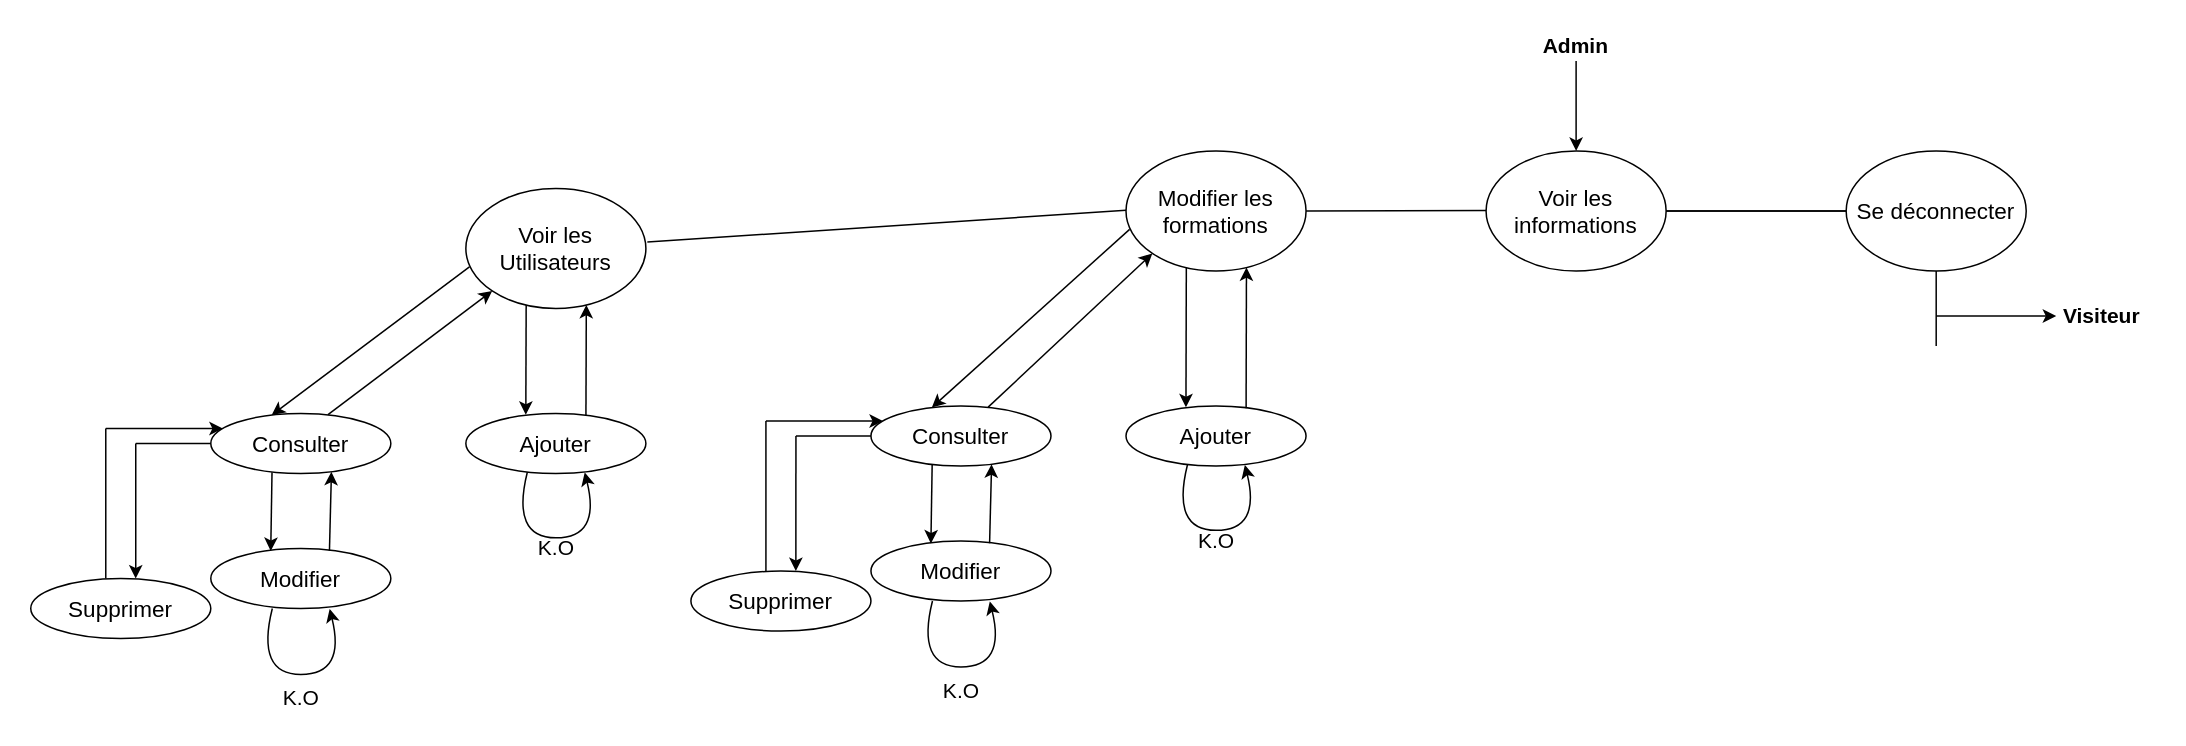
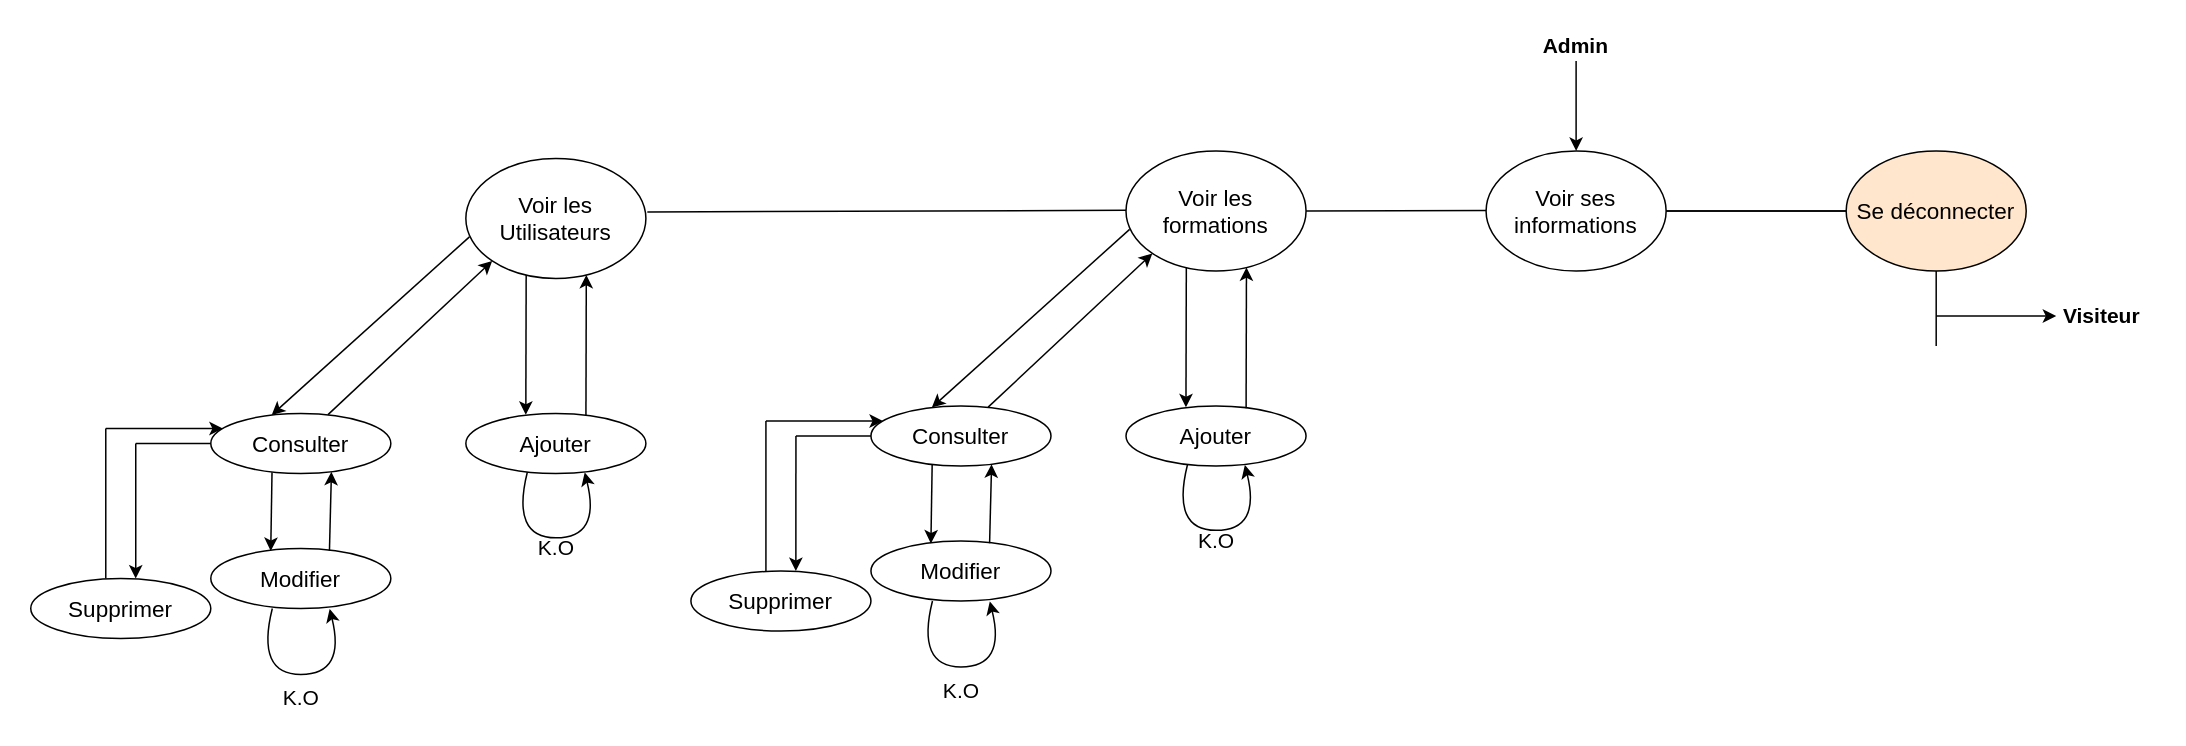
(1216, 211) -> (1216, 211)
(1576, 211) -> (1576, 211)
(1936, 211) -> (1936, 211)
(556, 248) -> (556, 218)
